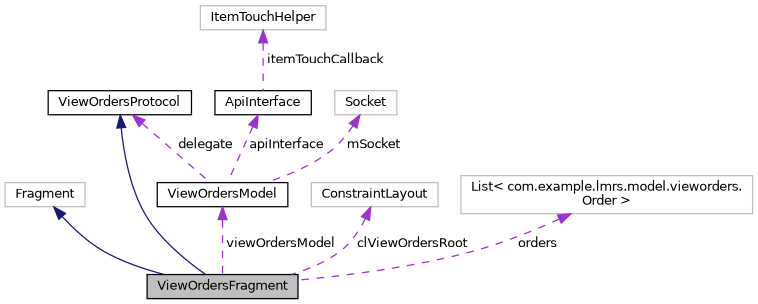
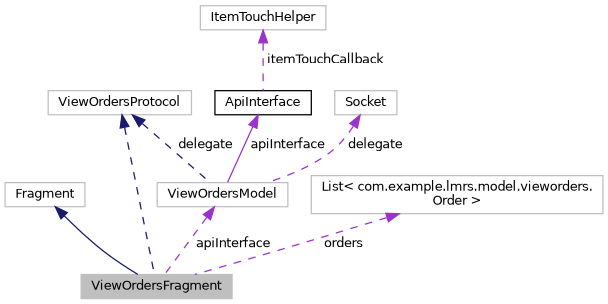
(120, 103) -> (120, 103)
(372, 145) -> (373, 145)
(176, 153) -> (176, 153)
(240, 154) -> (240, 154)
(223, 195) -> (223, 195)
(375, 195) -> none
(144, 212) -> (139, 201)
(279, 244) -> (231, 244)
(223, 287) -> (157, 287)
